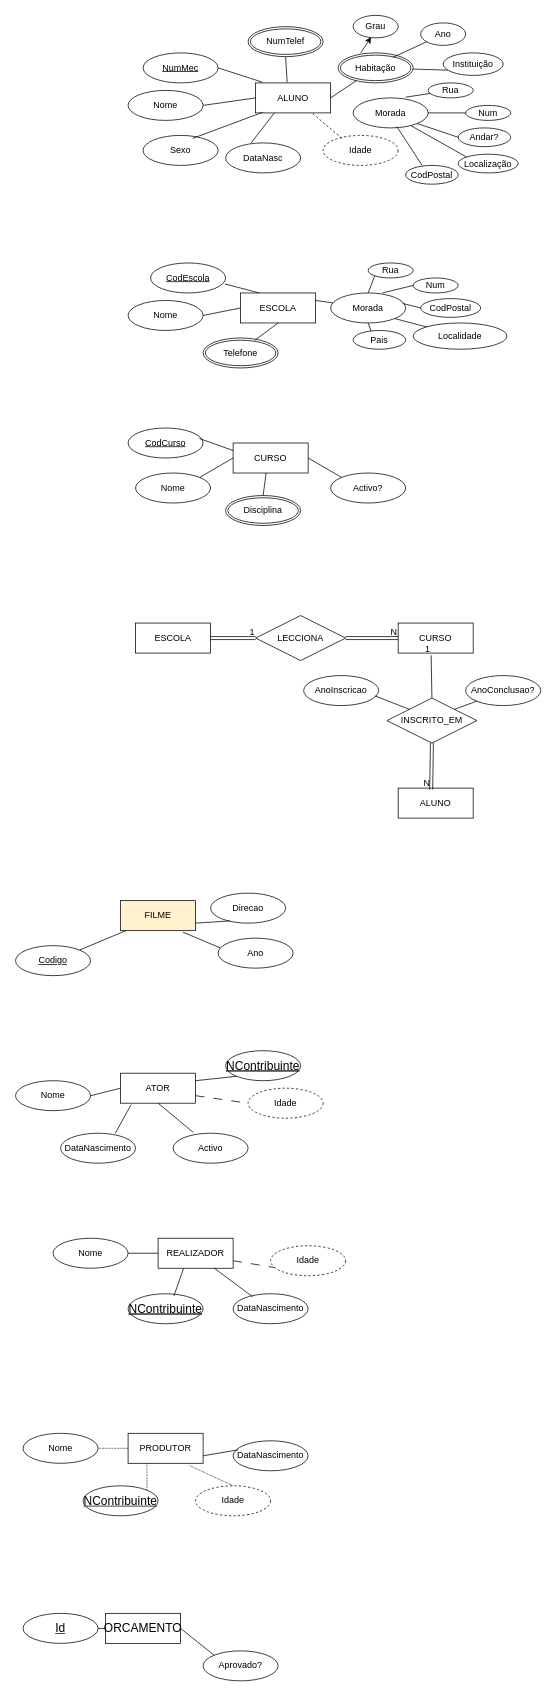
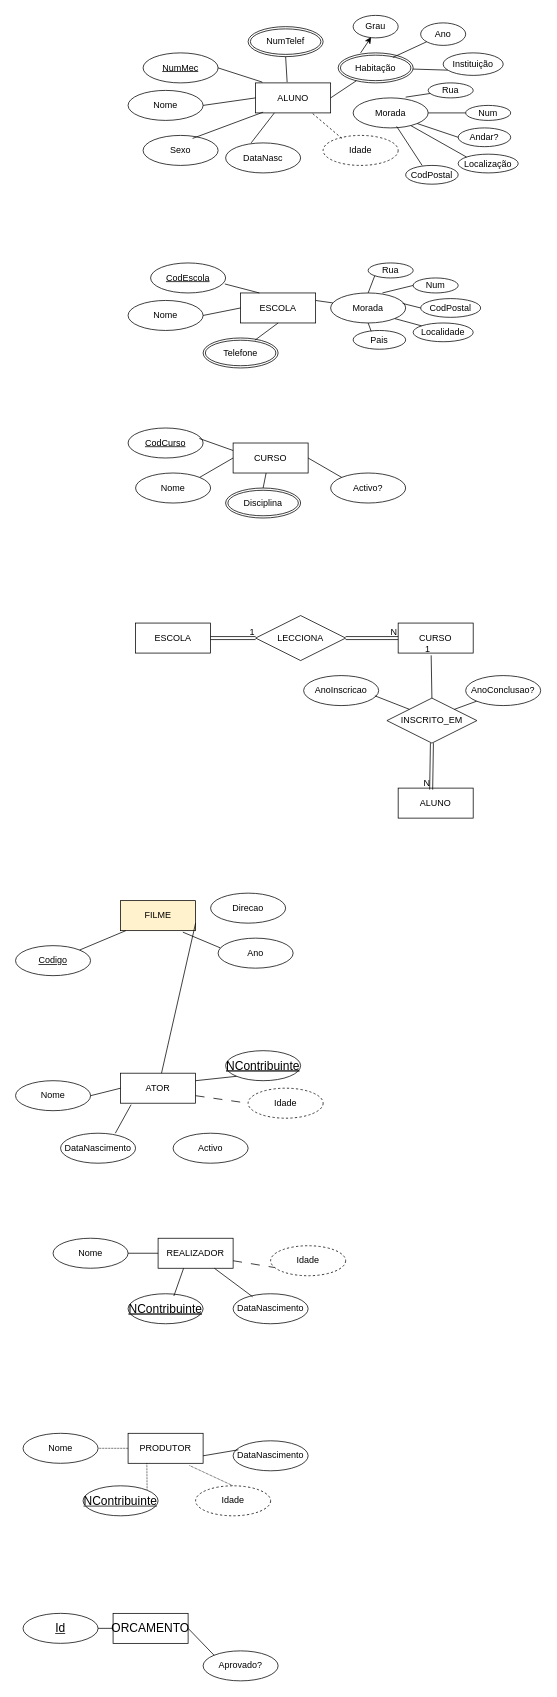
(460, 336) -> (443, 332)
(263, 510) -> (263, 503)
(212, 922) -> (178, 997)
(175, 1117) -> none
(143, 1628) -> (150, 1628)
